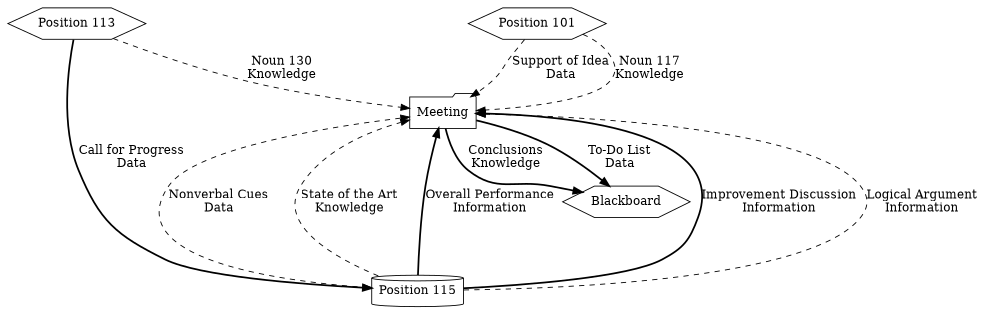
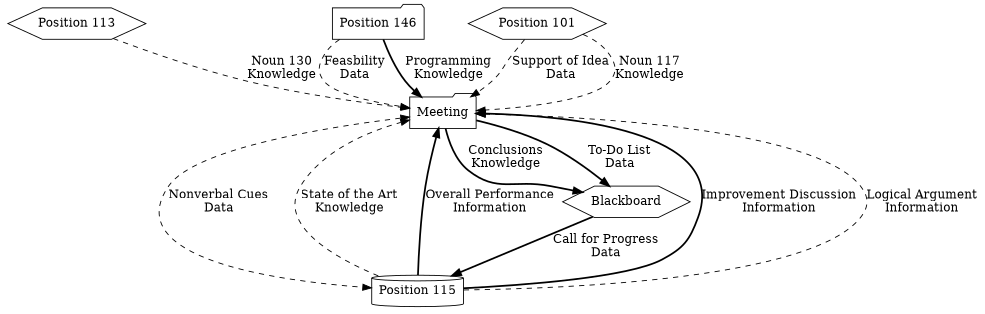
none -> (378, 24)
(138, 245) -> (526, 244)
